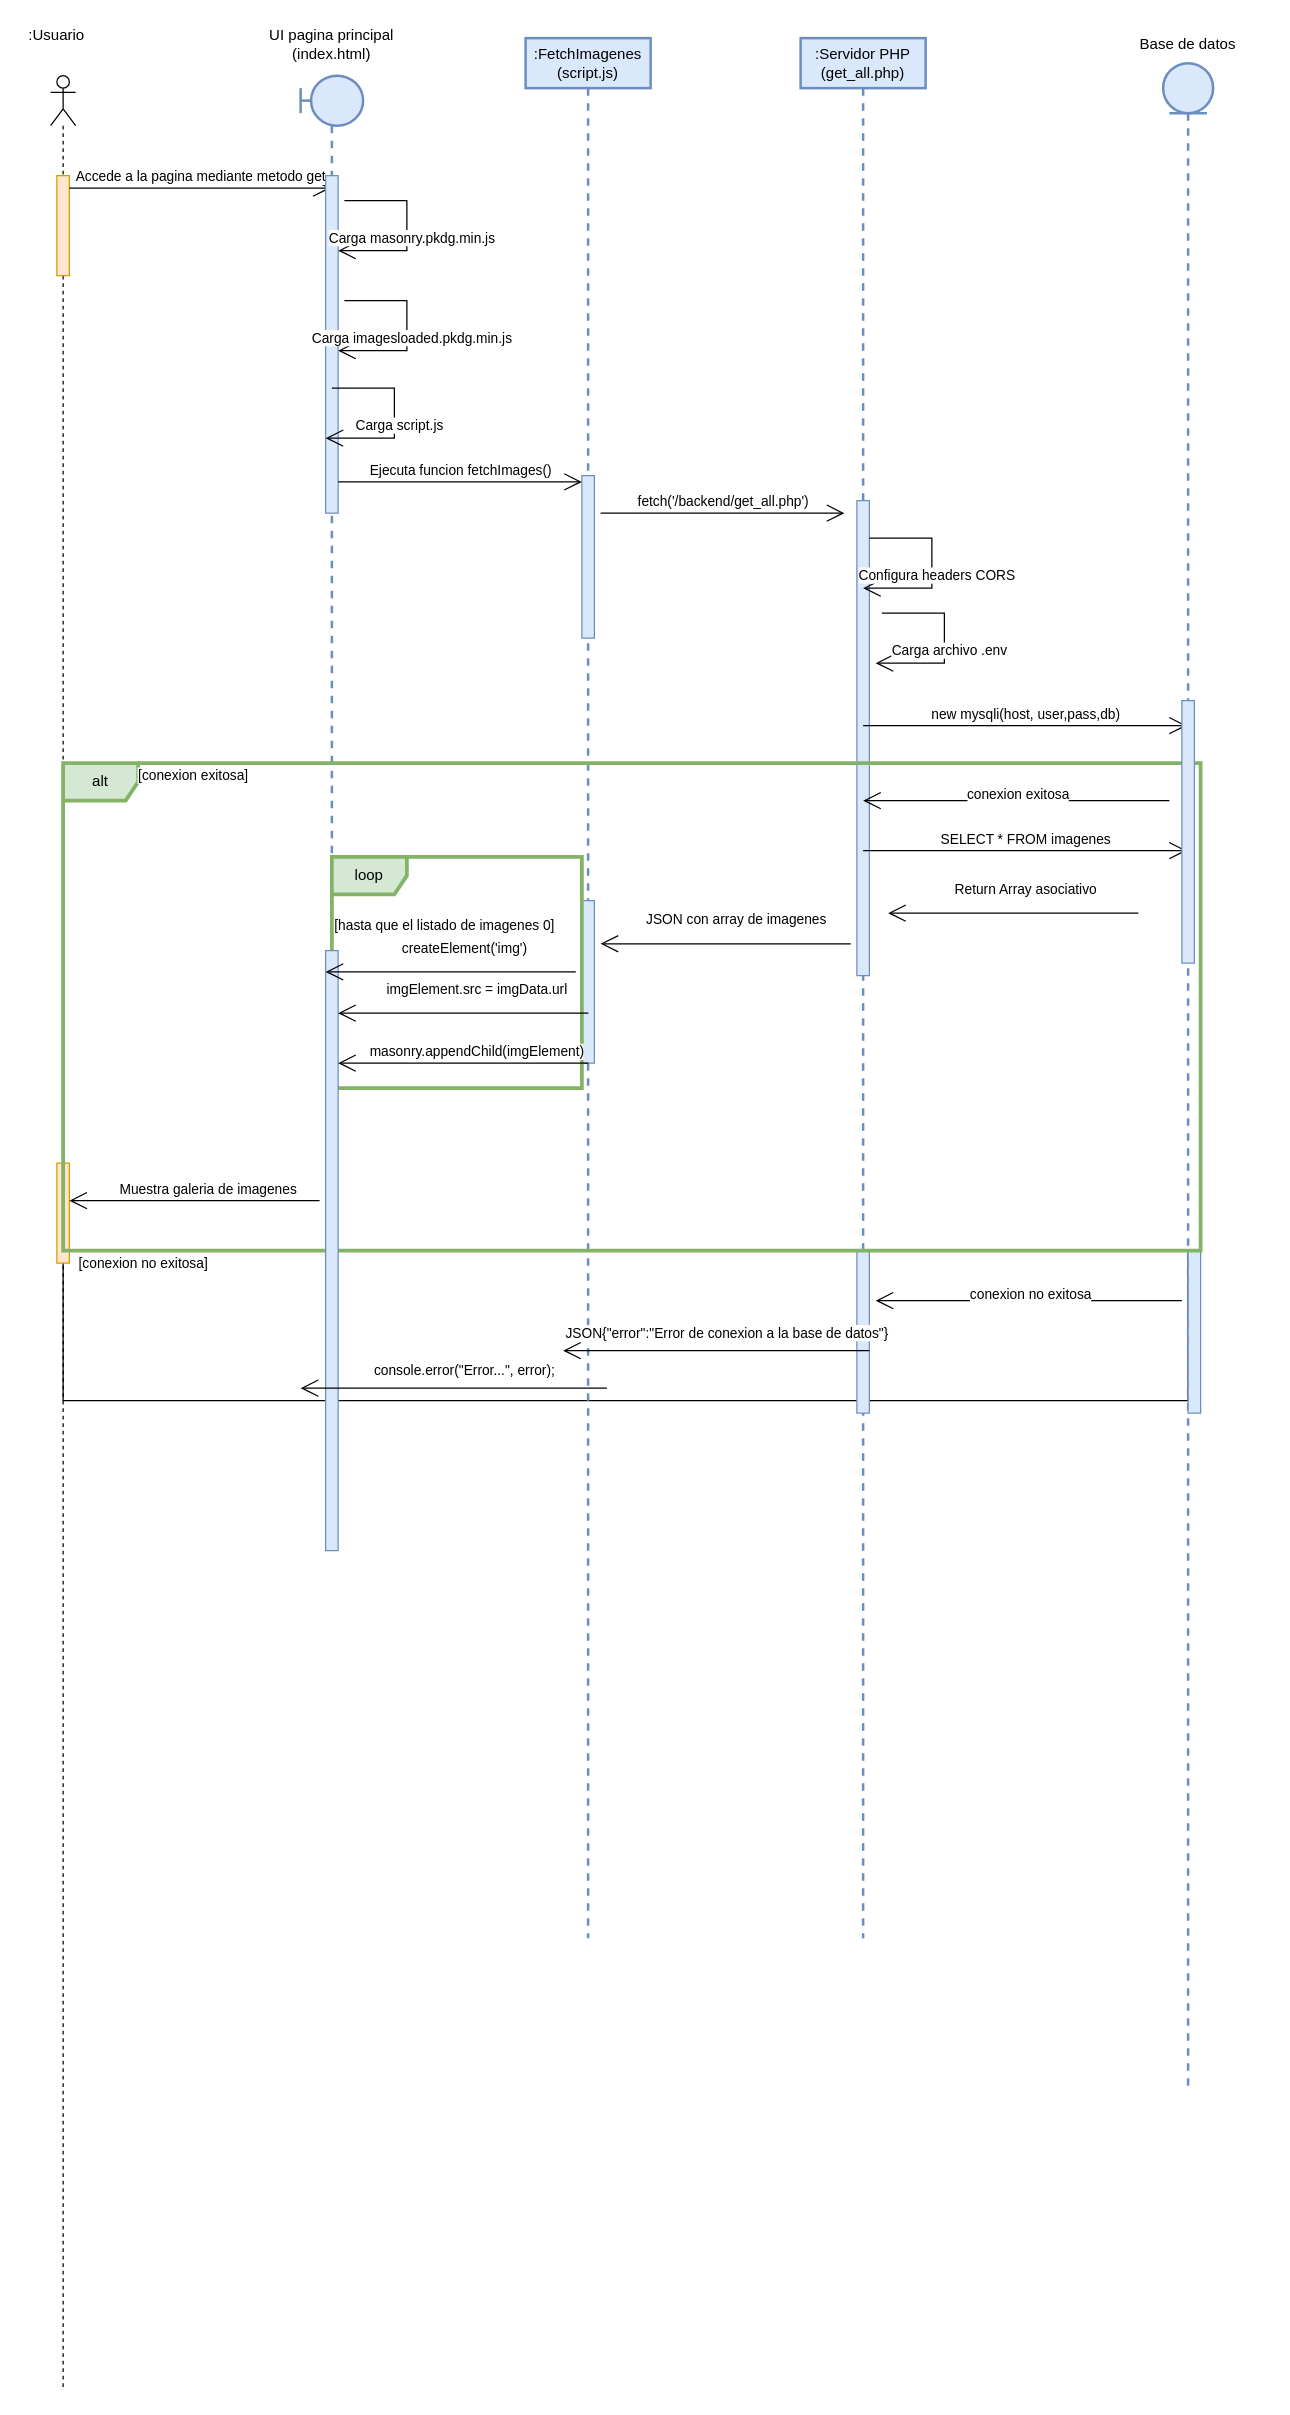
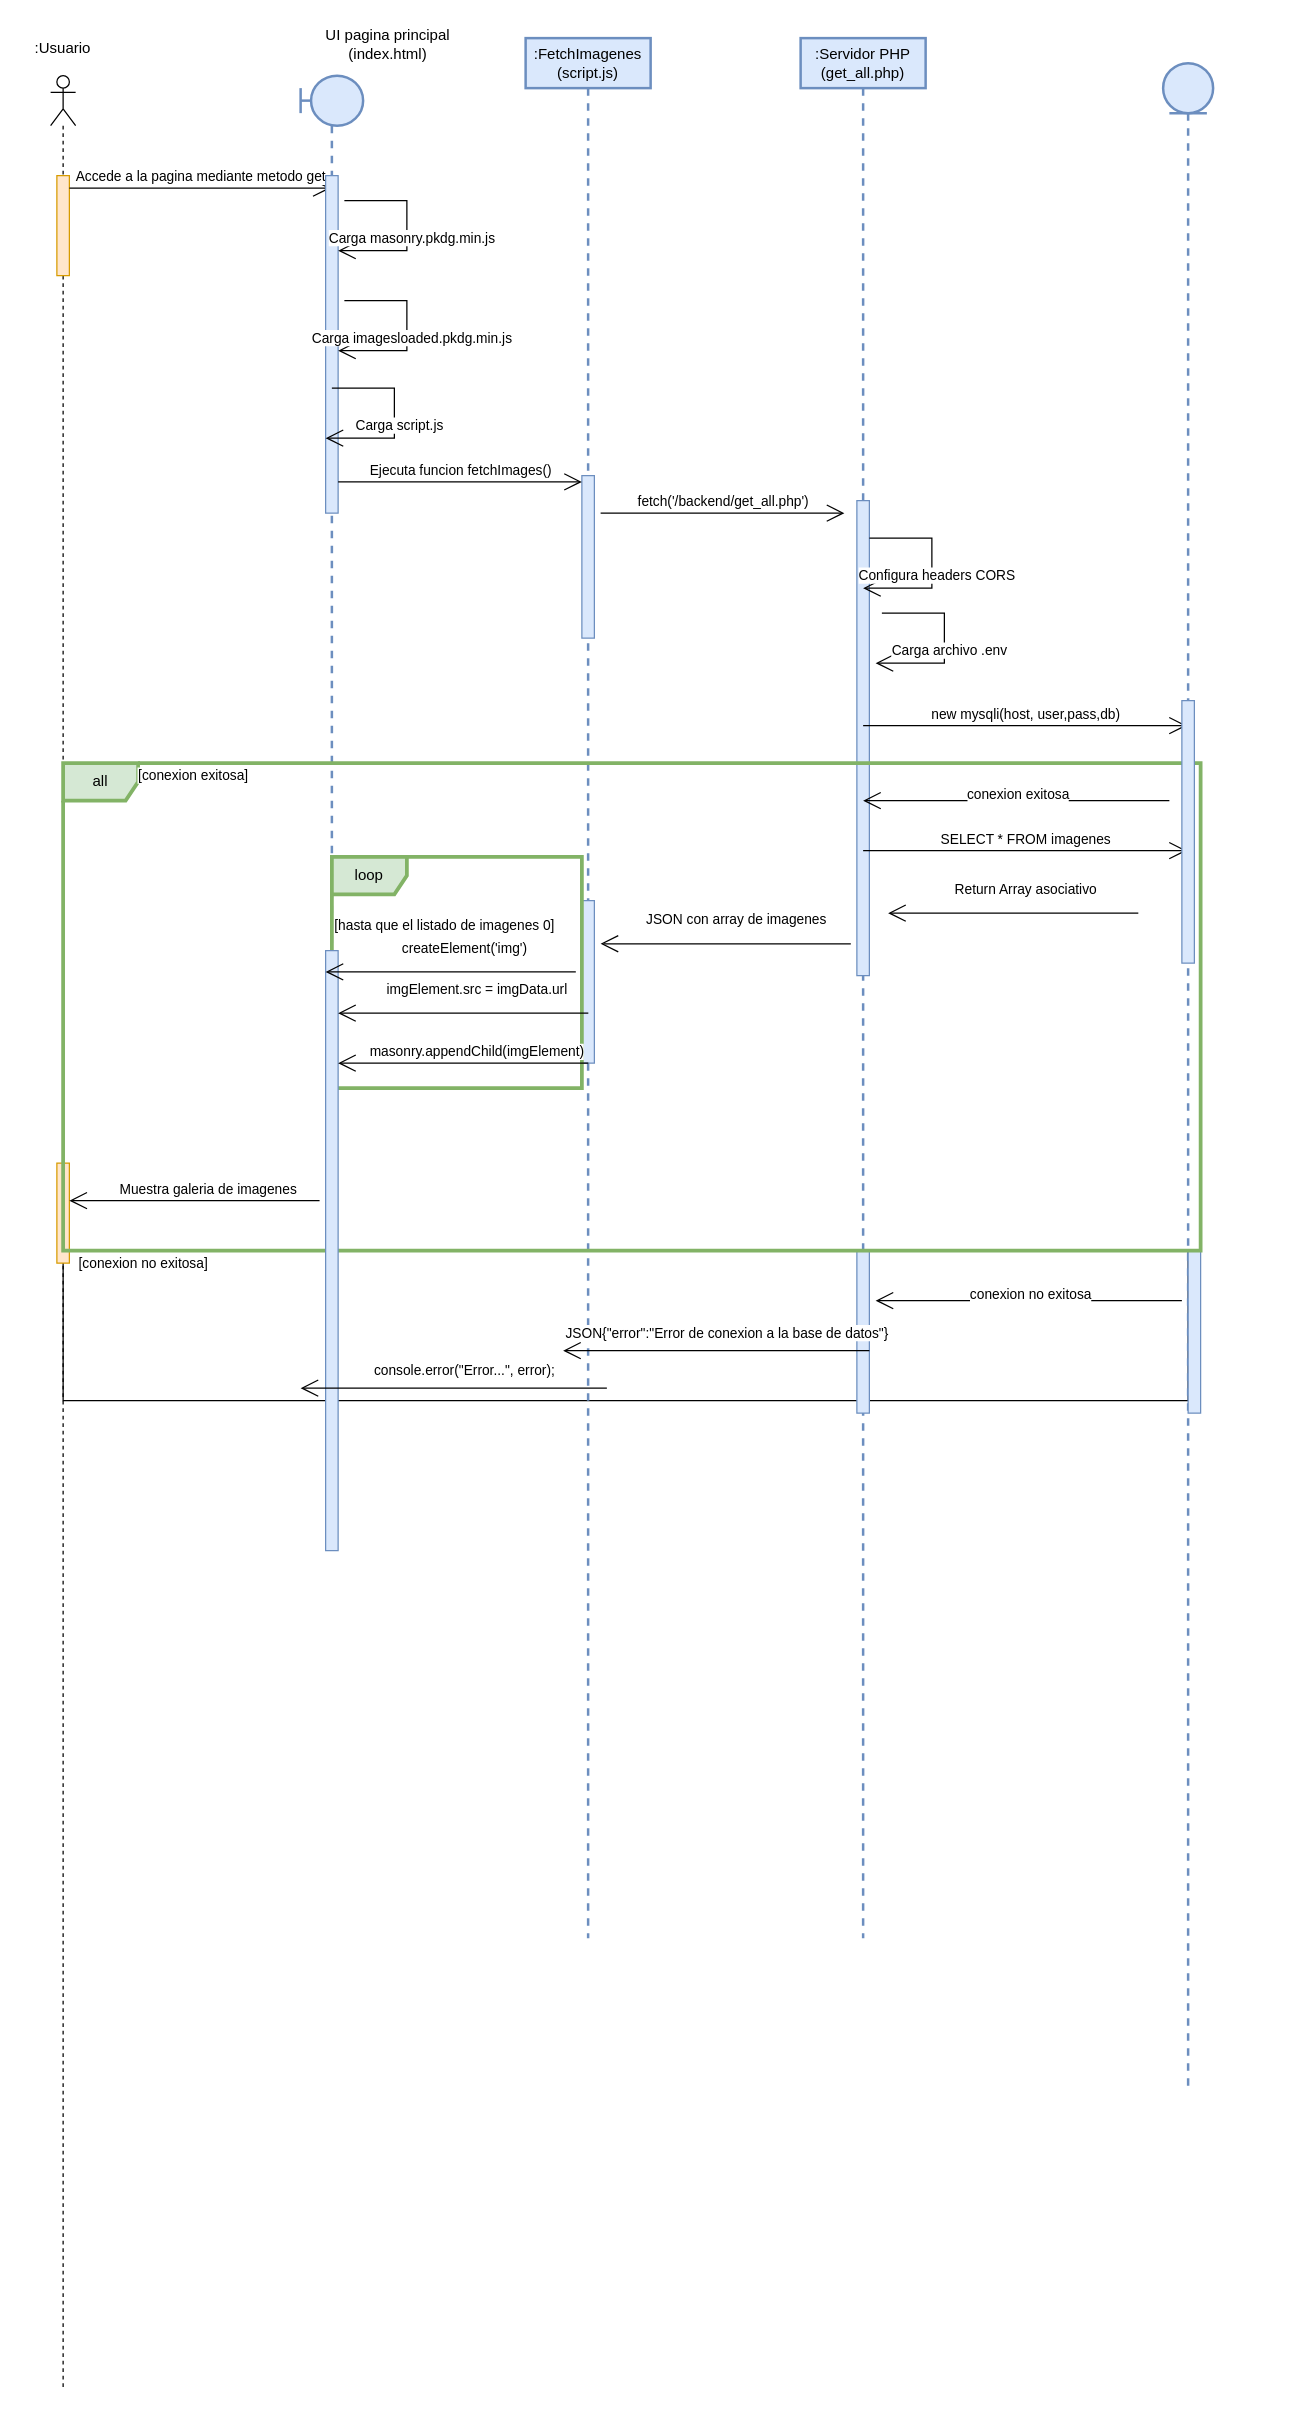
(57, 44) -> (63, 57)
(332, 44) -> (388, 44)
(1188, 44) -> none
(101, 782) -> (101, 782)
